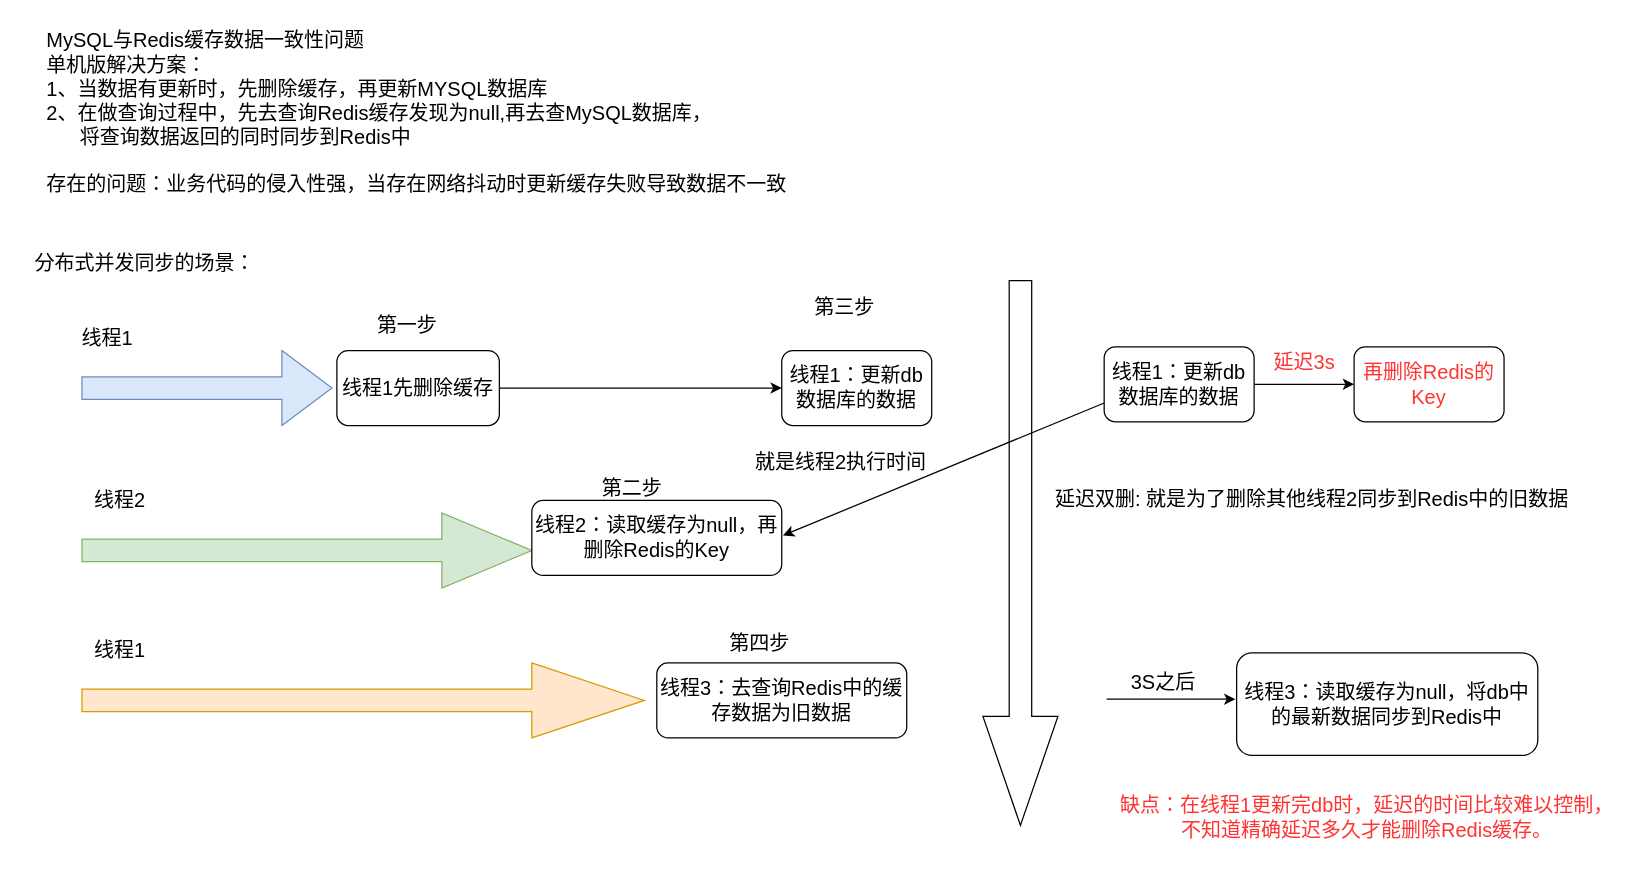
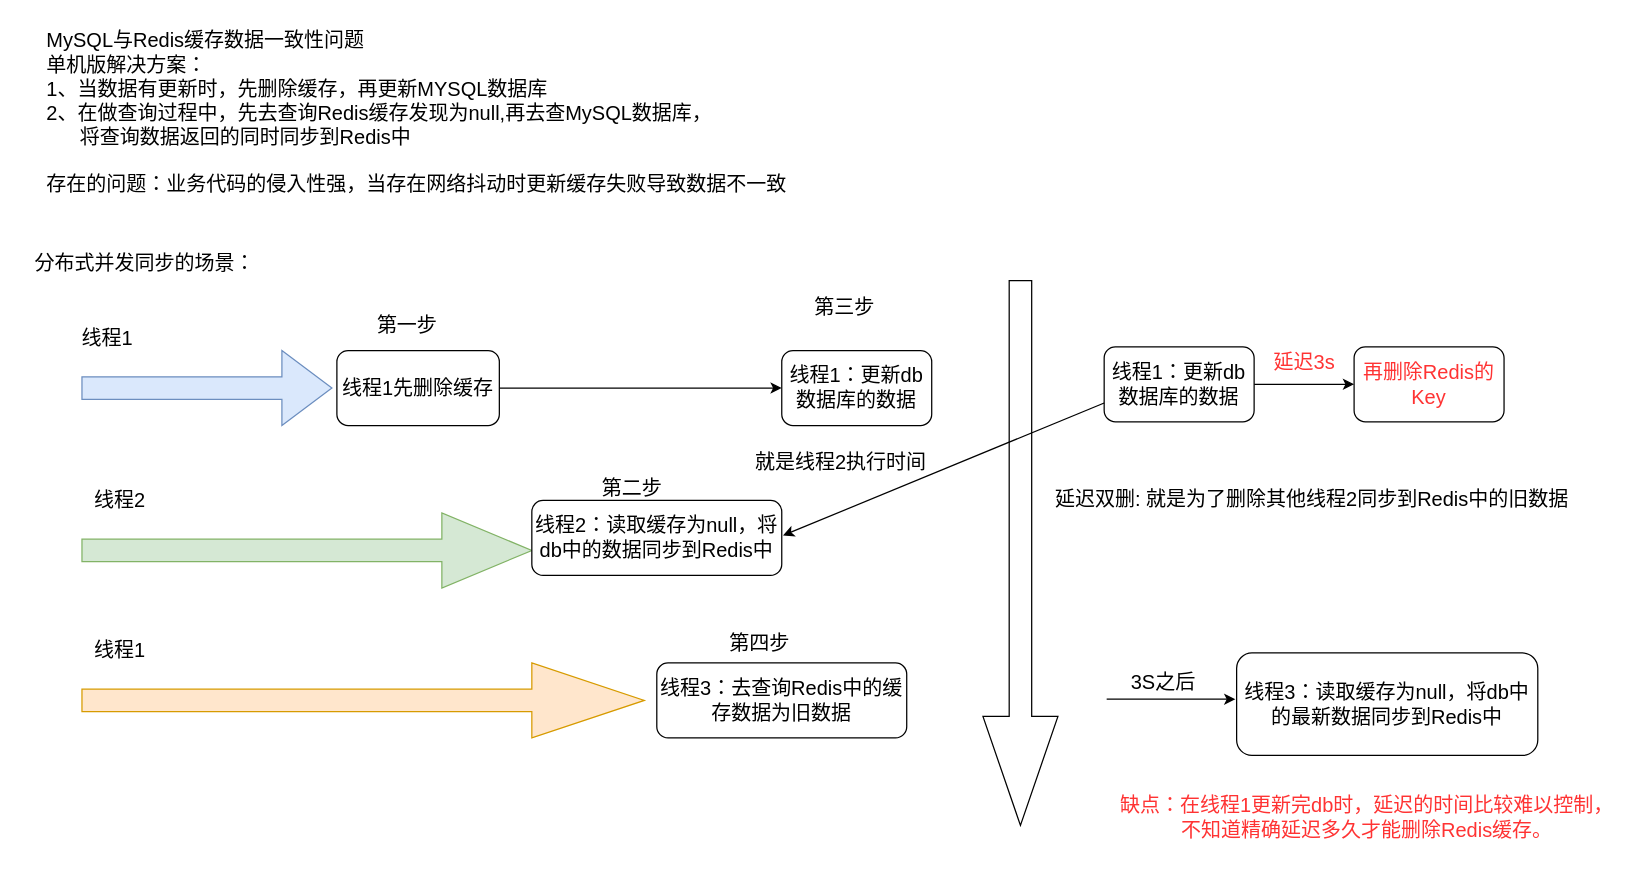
(657, 538) -> (657, 538)
